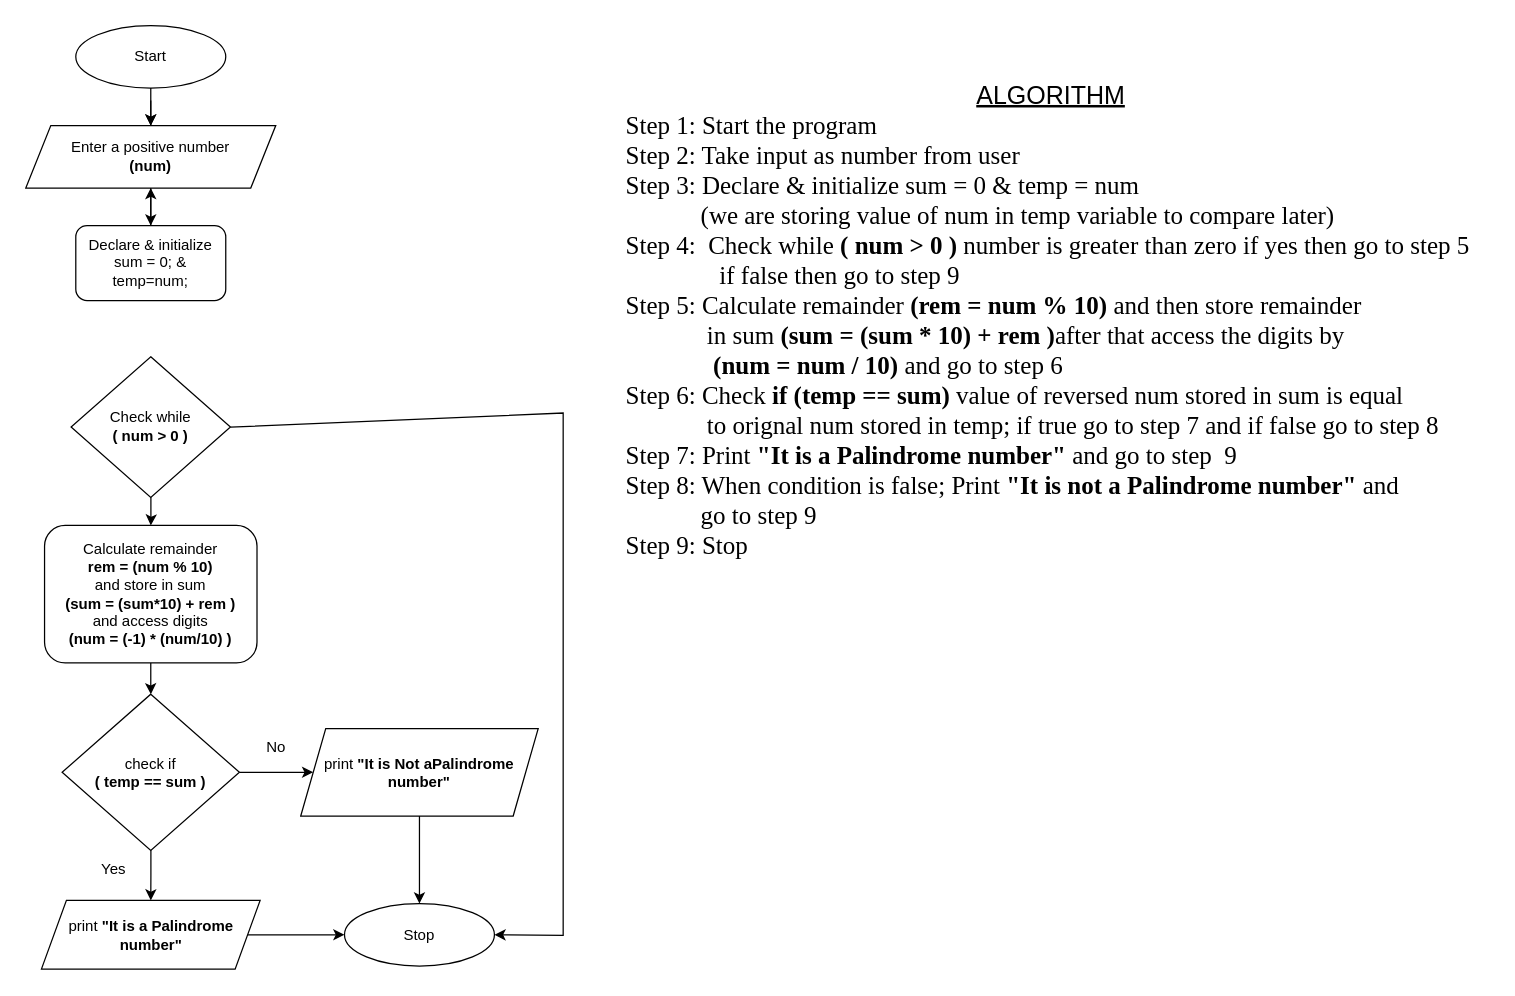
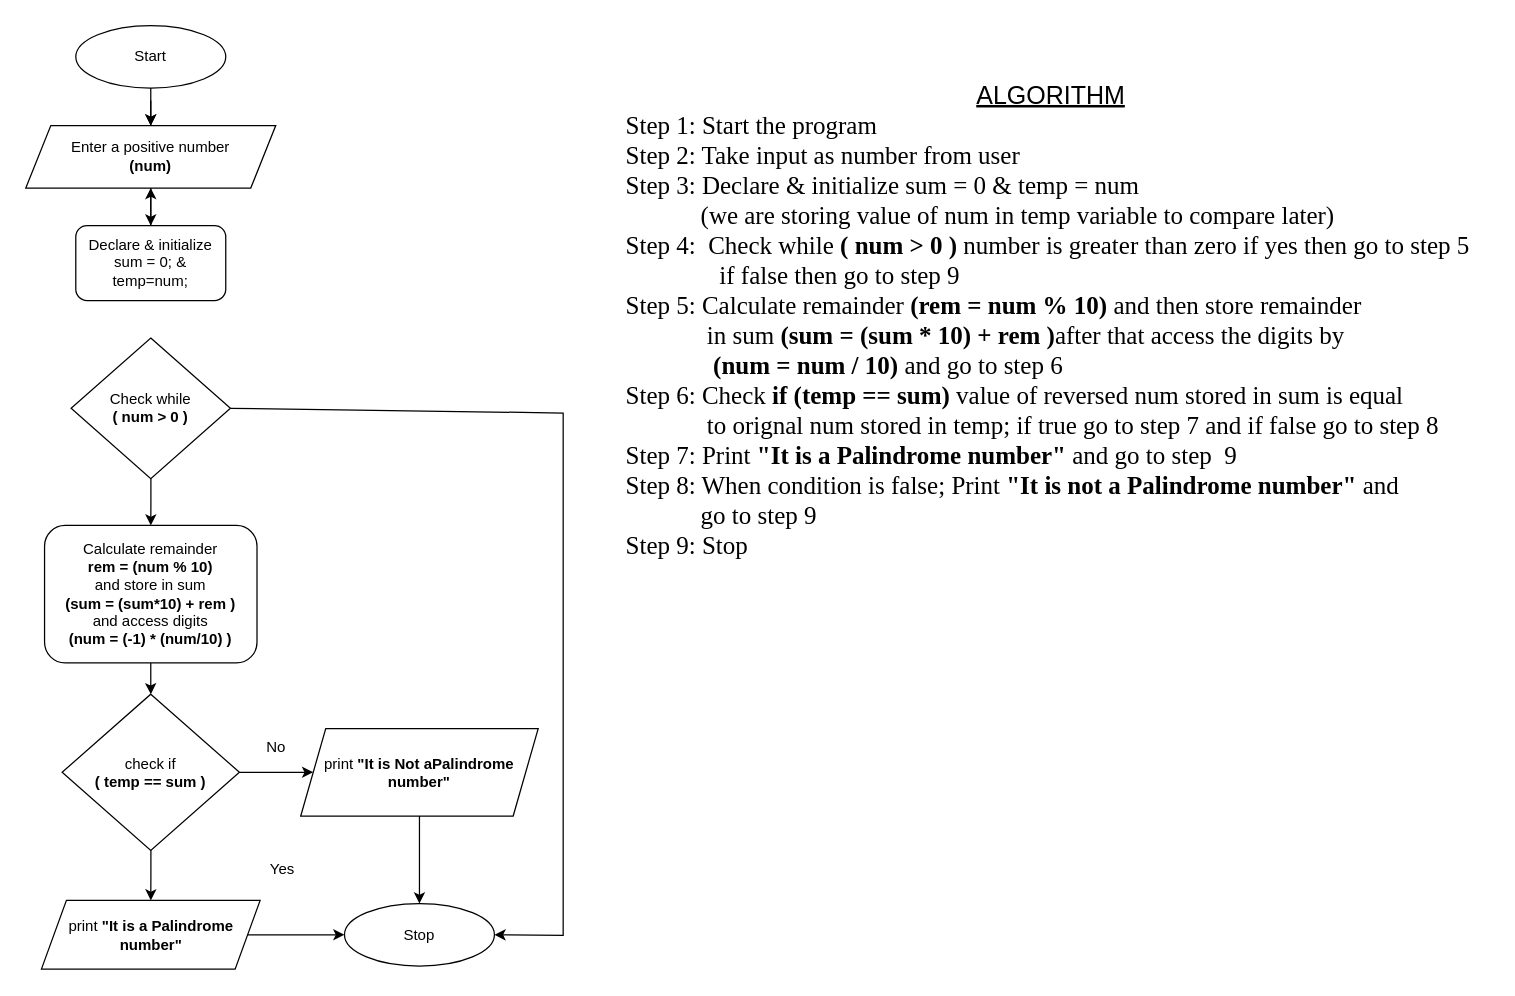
(151, 427) -> (151, 408)
(113, 869) -> (282, 869)
